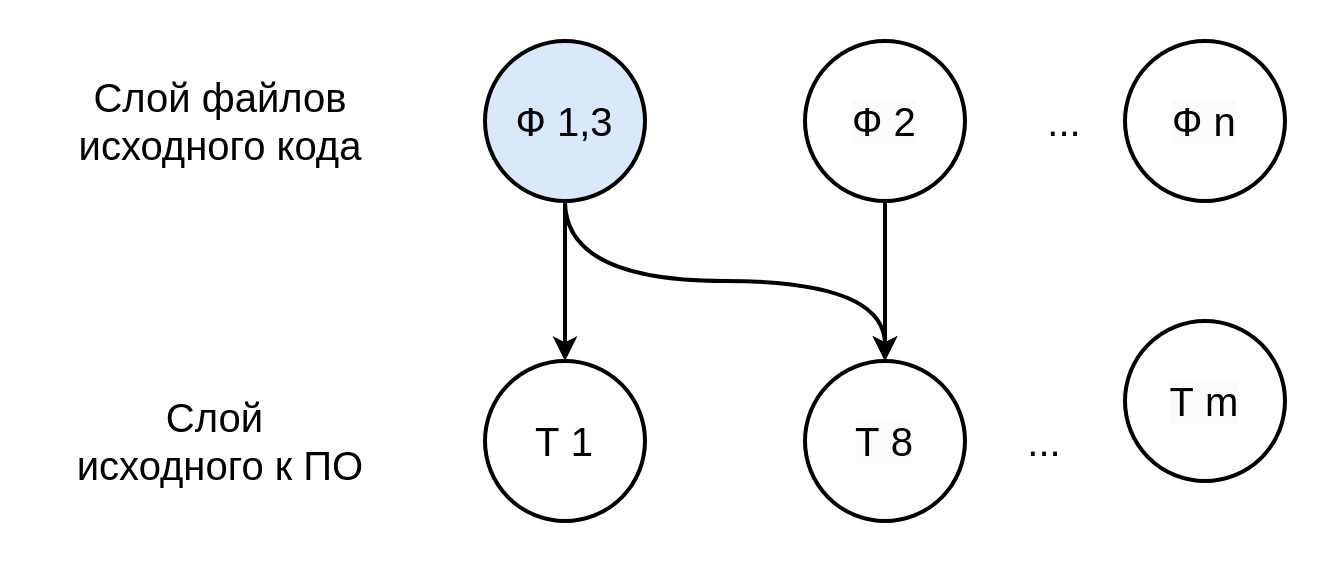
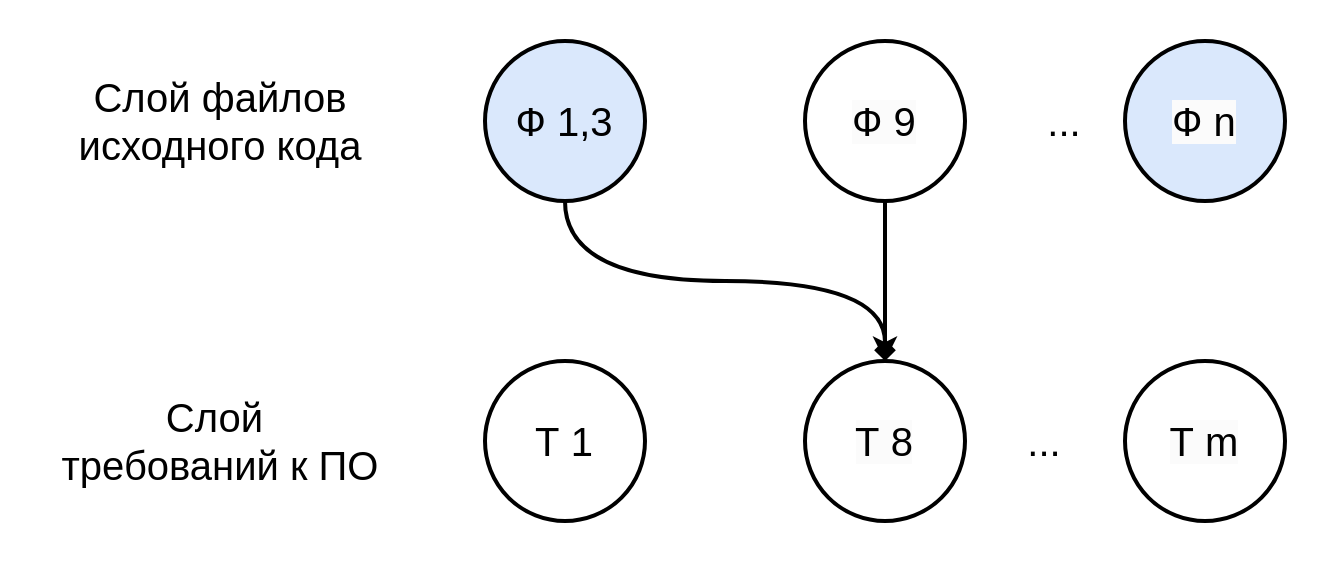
(885, 121) -> (885, 121)
(1205, 121) -> (1205, 121)
(565, 282) -> none
(862, 306) -> (862, 305)
(1205, 401) -> (1205, 441)
(221, 441) -> (221, 441)
